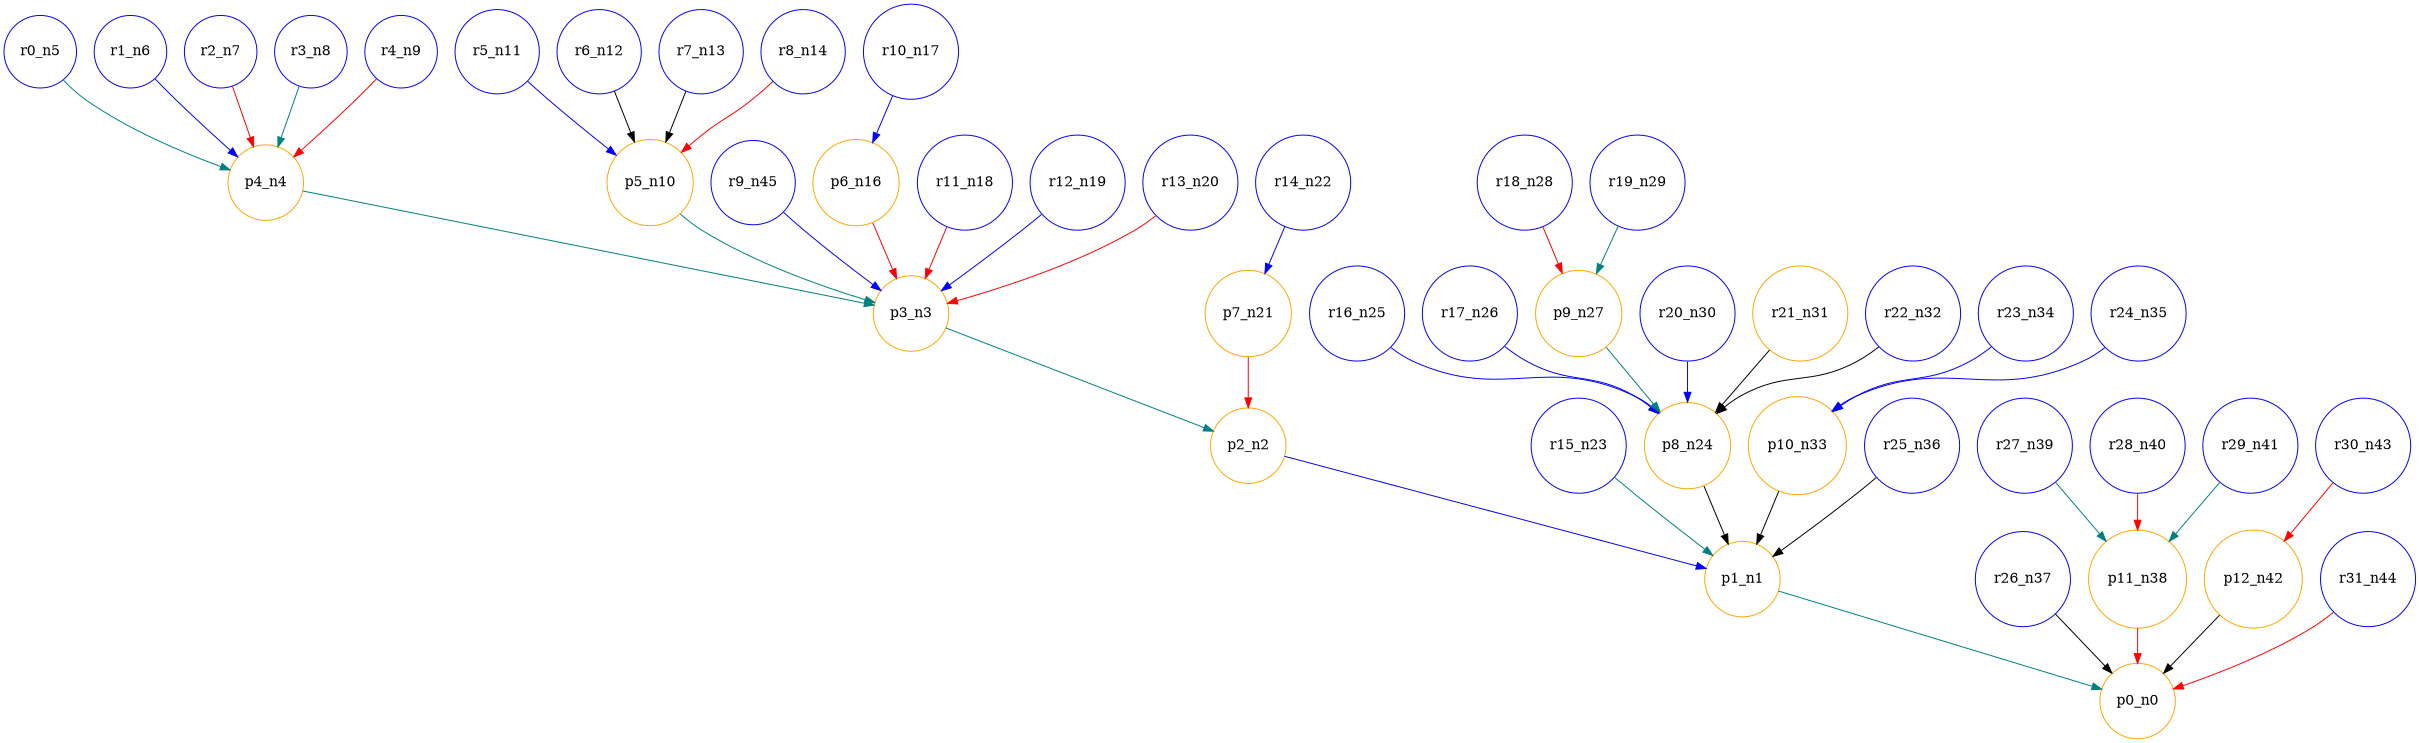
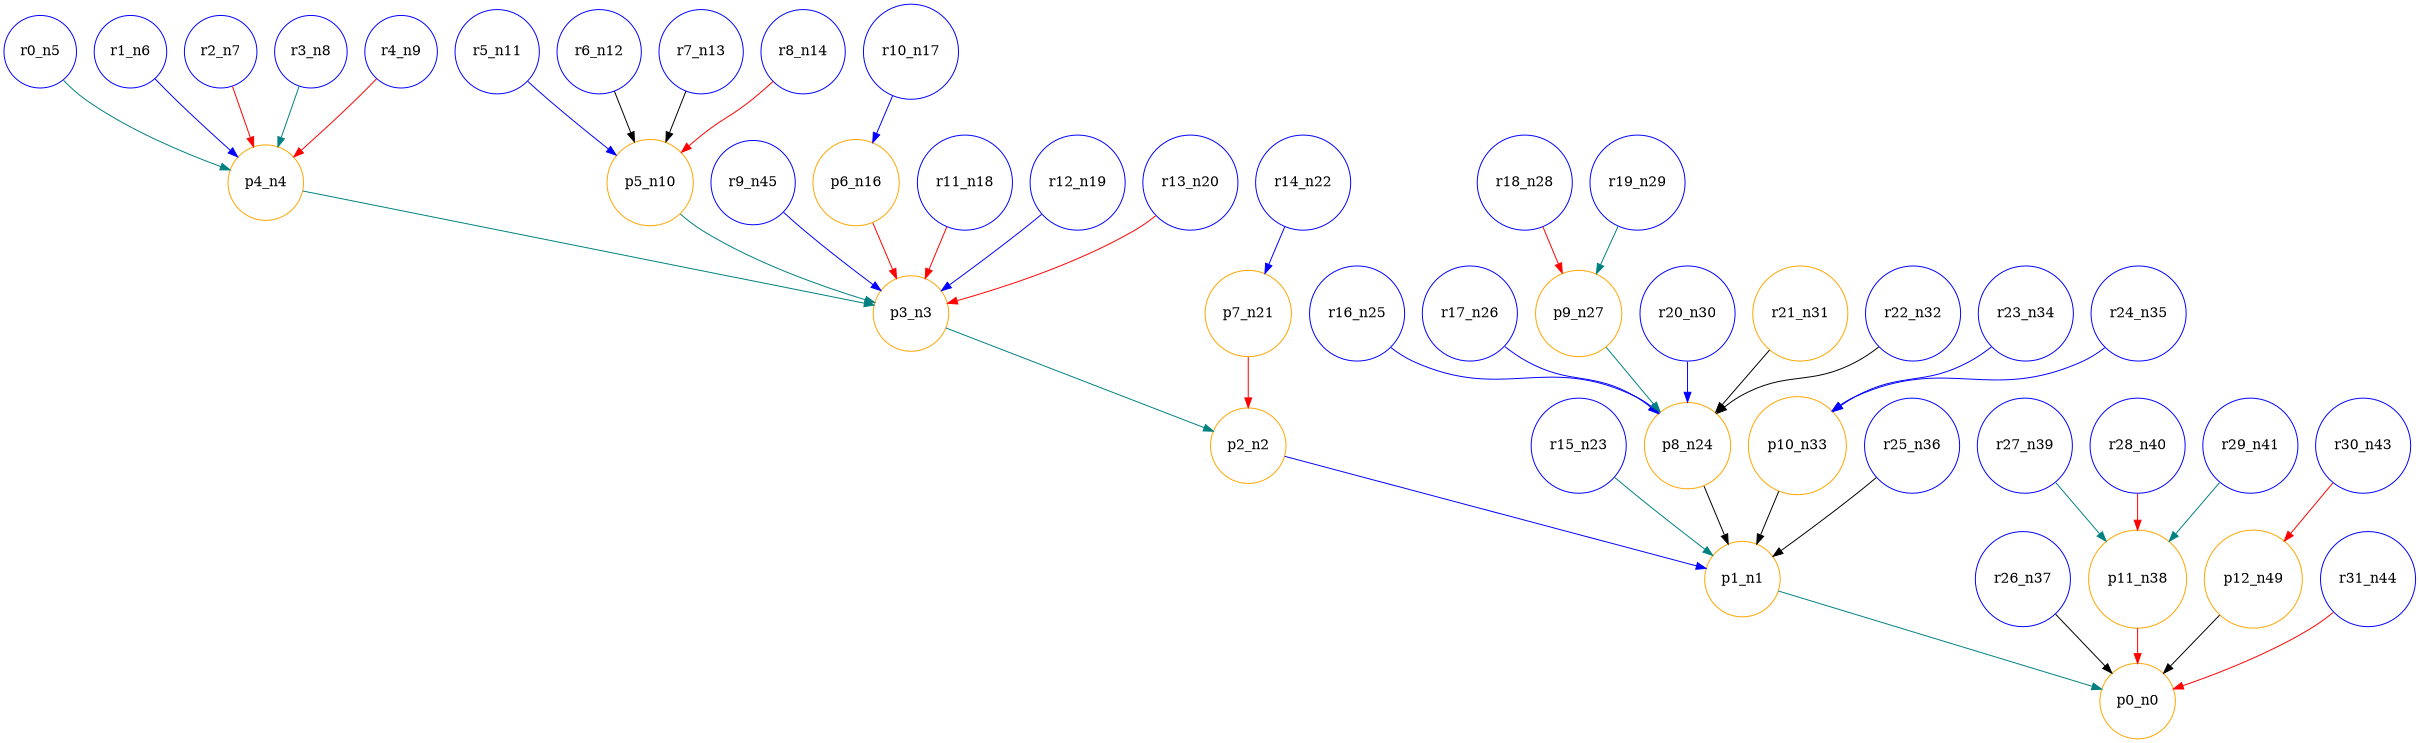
(2253, 579) -> (2253, 579)
